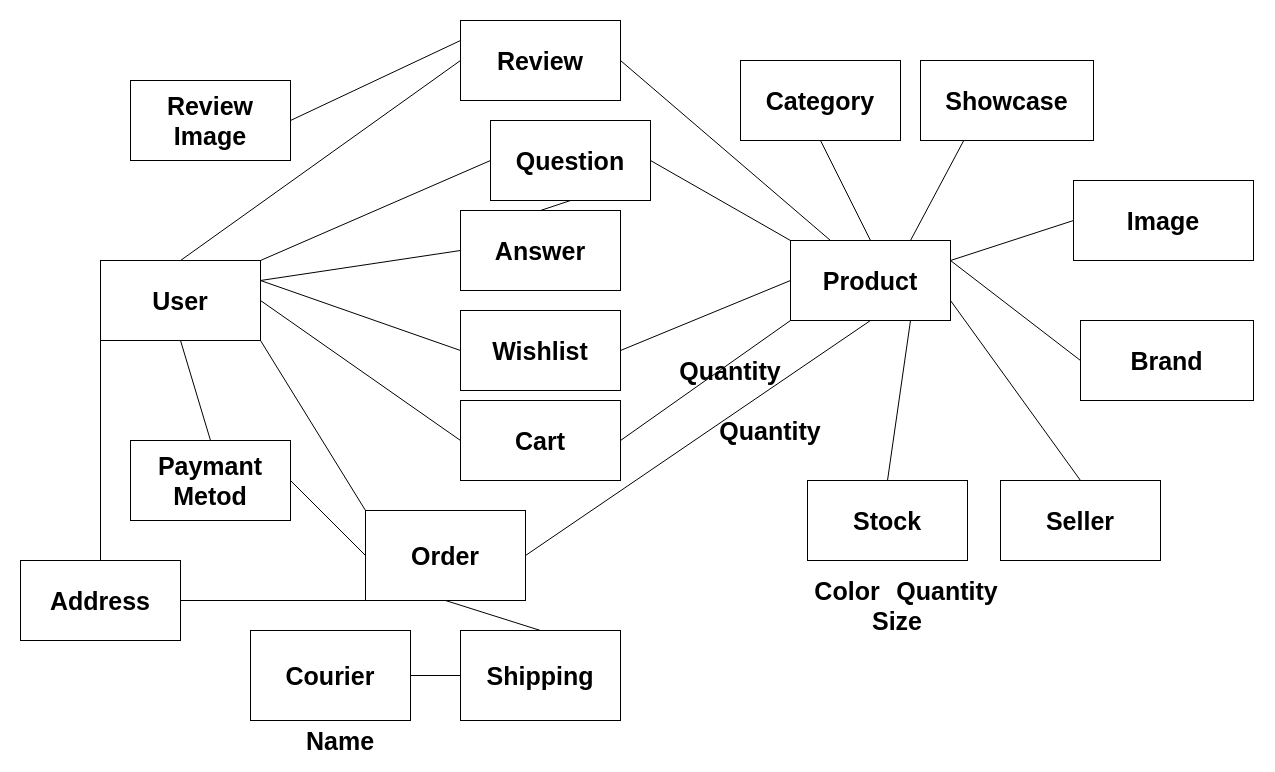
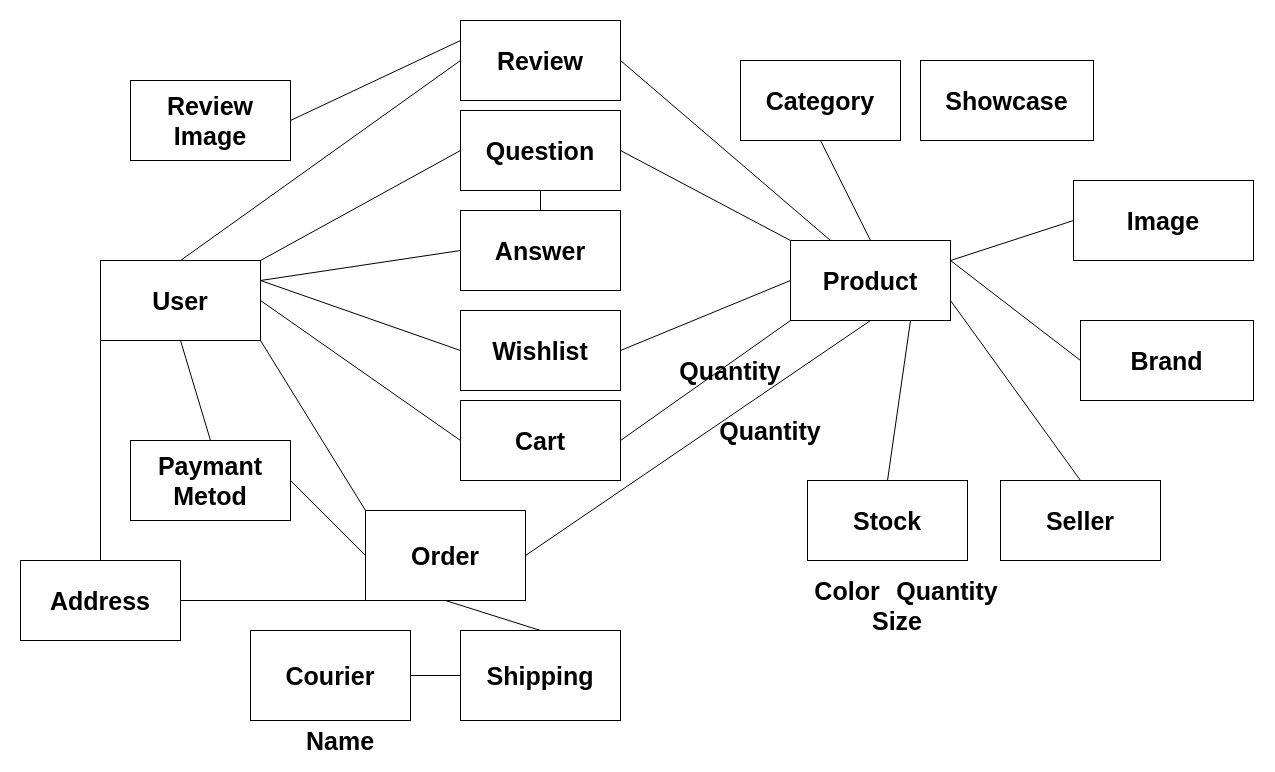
(571, 161) -> (541, 151)
(937, 191) -> none
